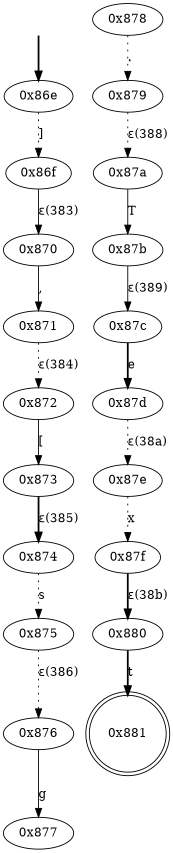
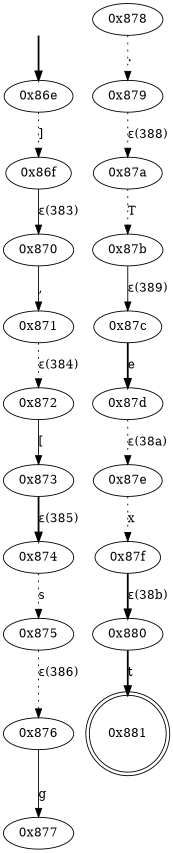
(128, 207) -> (128, 207)
